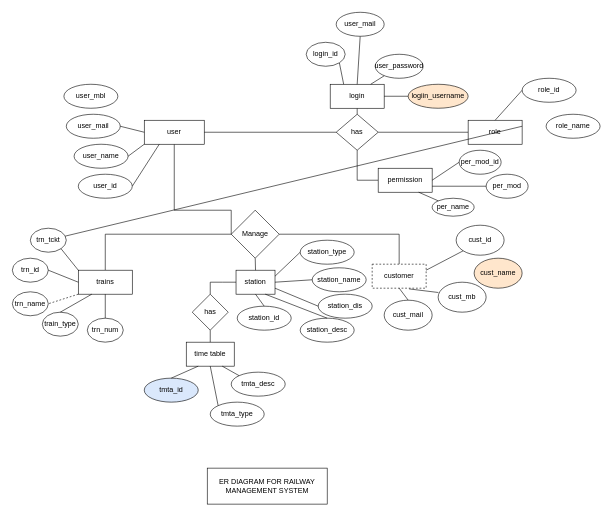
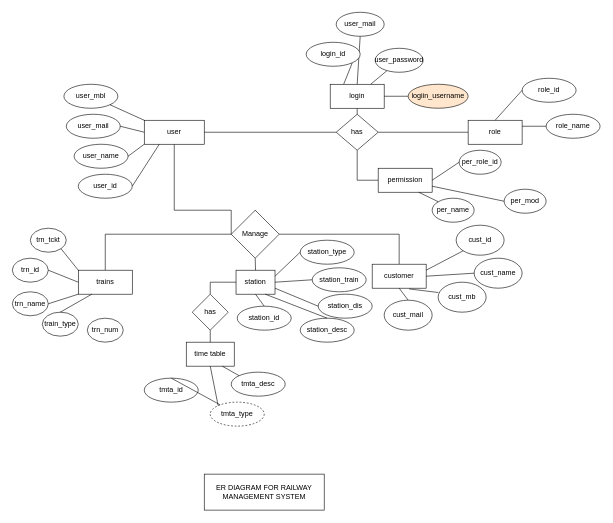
(326, 54) -> (333, 54)
(399, 66) -> (399, 60)
none -> (127, 112)
(480, 162) -> (480, 162)
(352, 167) -> (534, 126)
(507, 186) -> (525, 201)
(453, 207) -> (453, 210)
(498, 273) -> (498, 273)
none -> (450, 275)
(399, 276) -> (399, 276)
(339, 280) -> (339, 280)
(64, 299) -> (64, 299)
(105, 306) -> none
(184, 373) -> (195, 391)
(171, 390) -> (171, 390)
(237, 414) -> (237, 414)
(267, 486) -> (264, 492)
